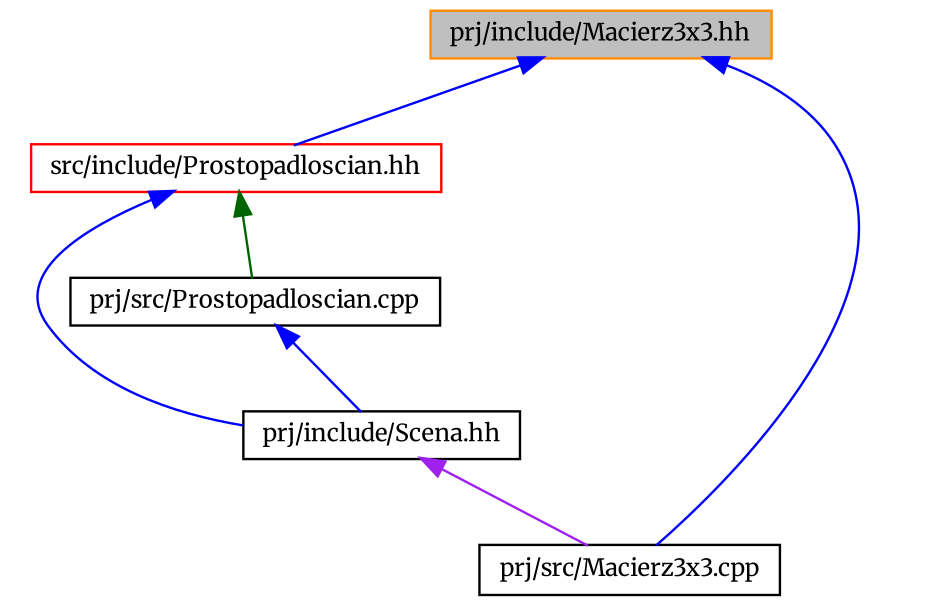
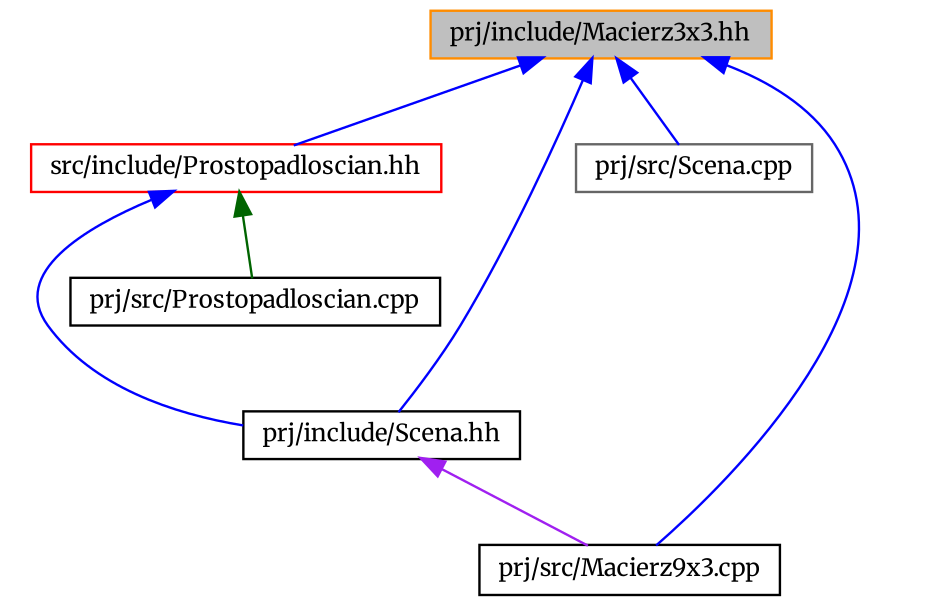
none -> (694, 168)
(327, 377) -> (501, 252)
(630, 570) -> (630, 570)
